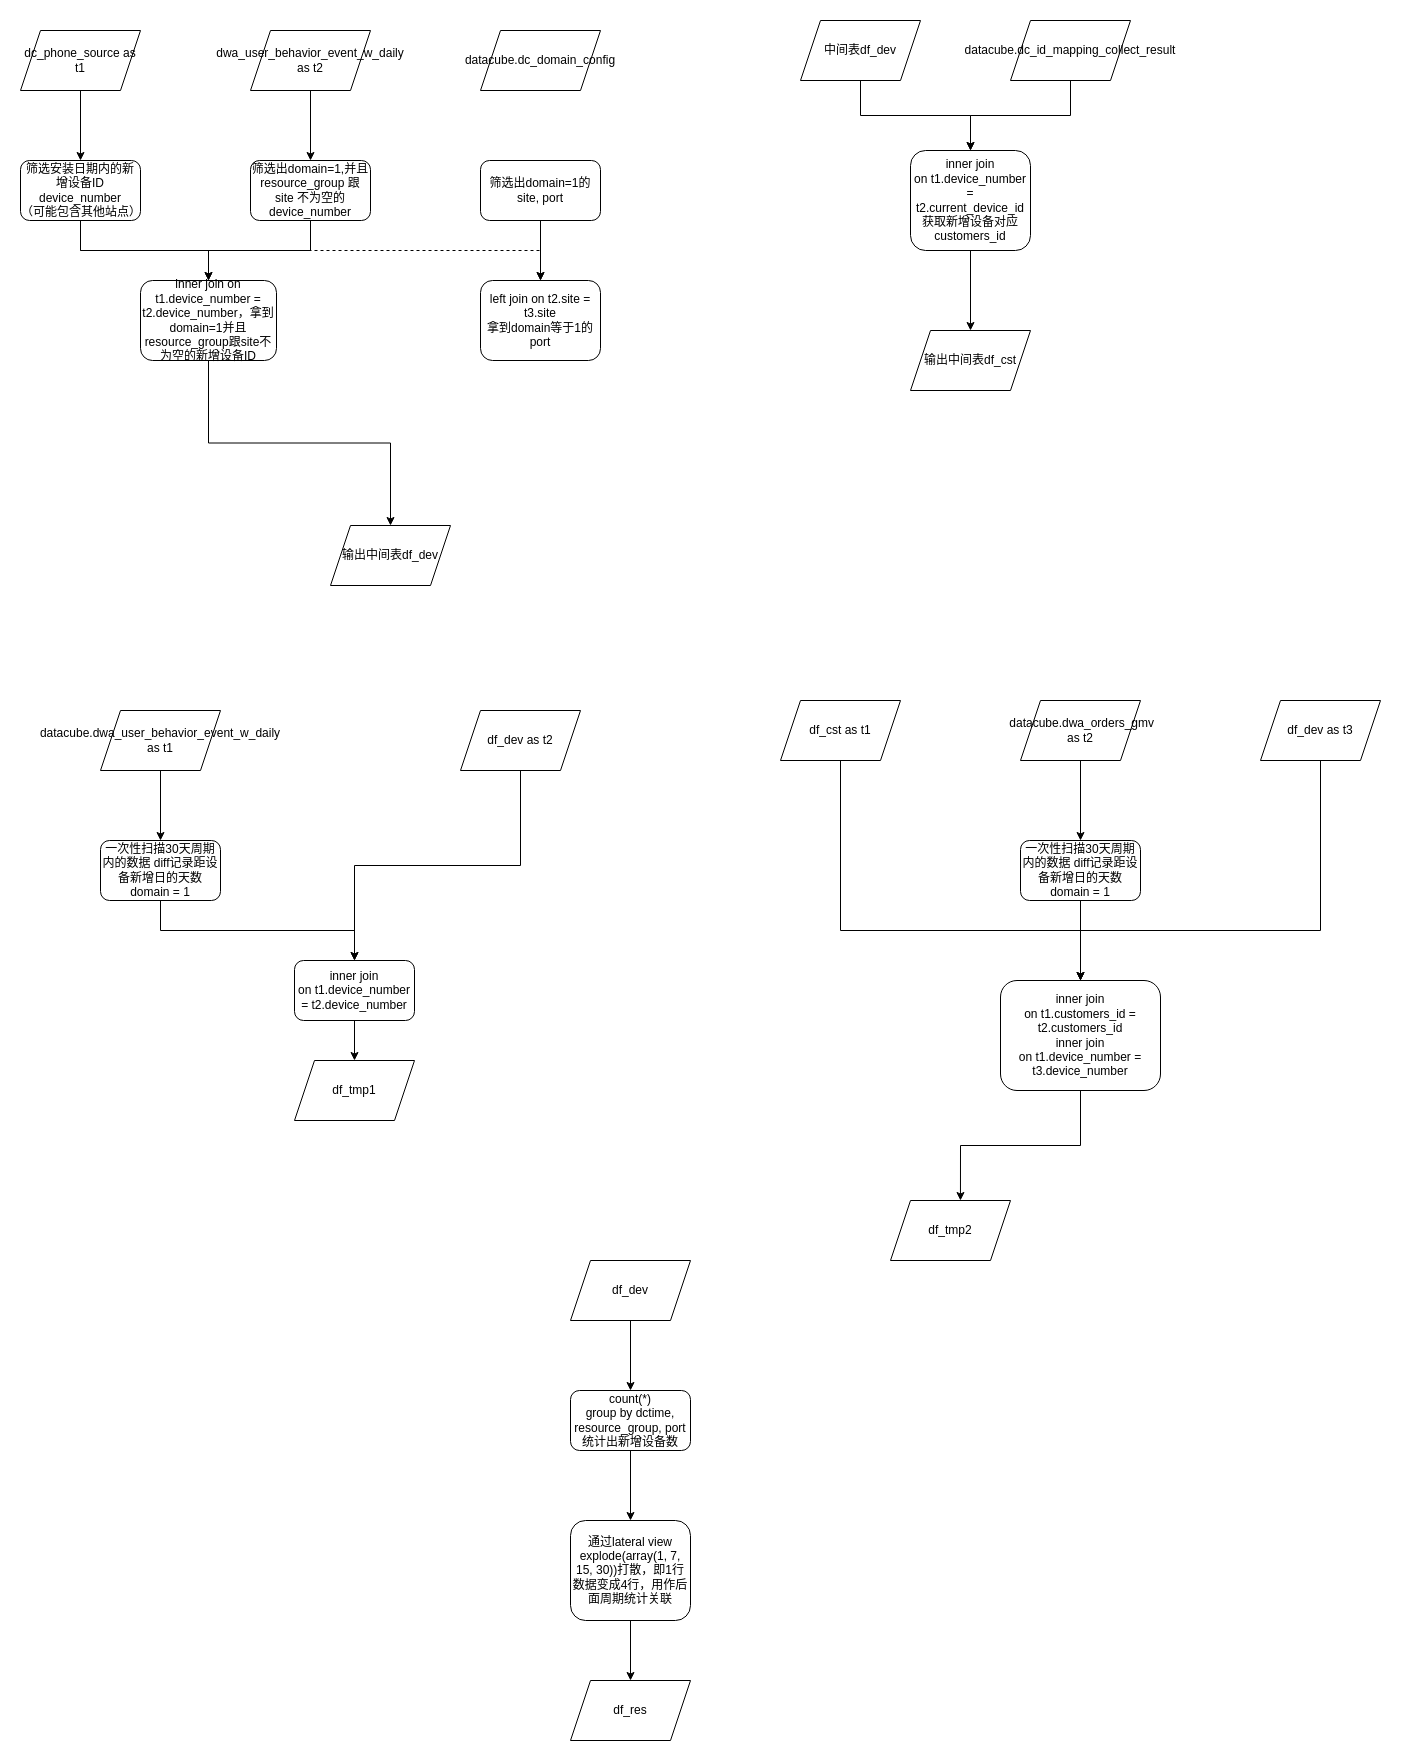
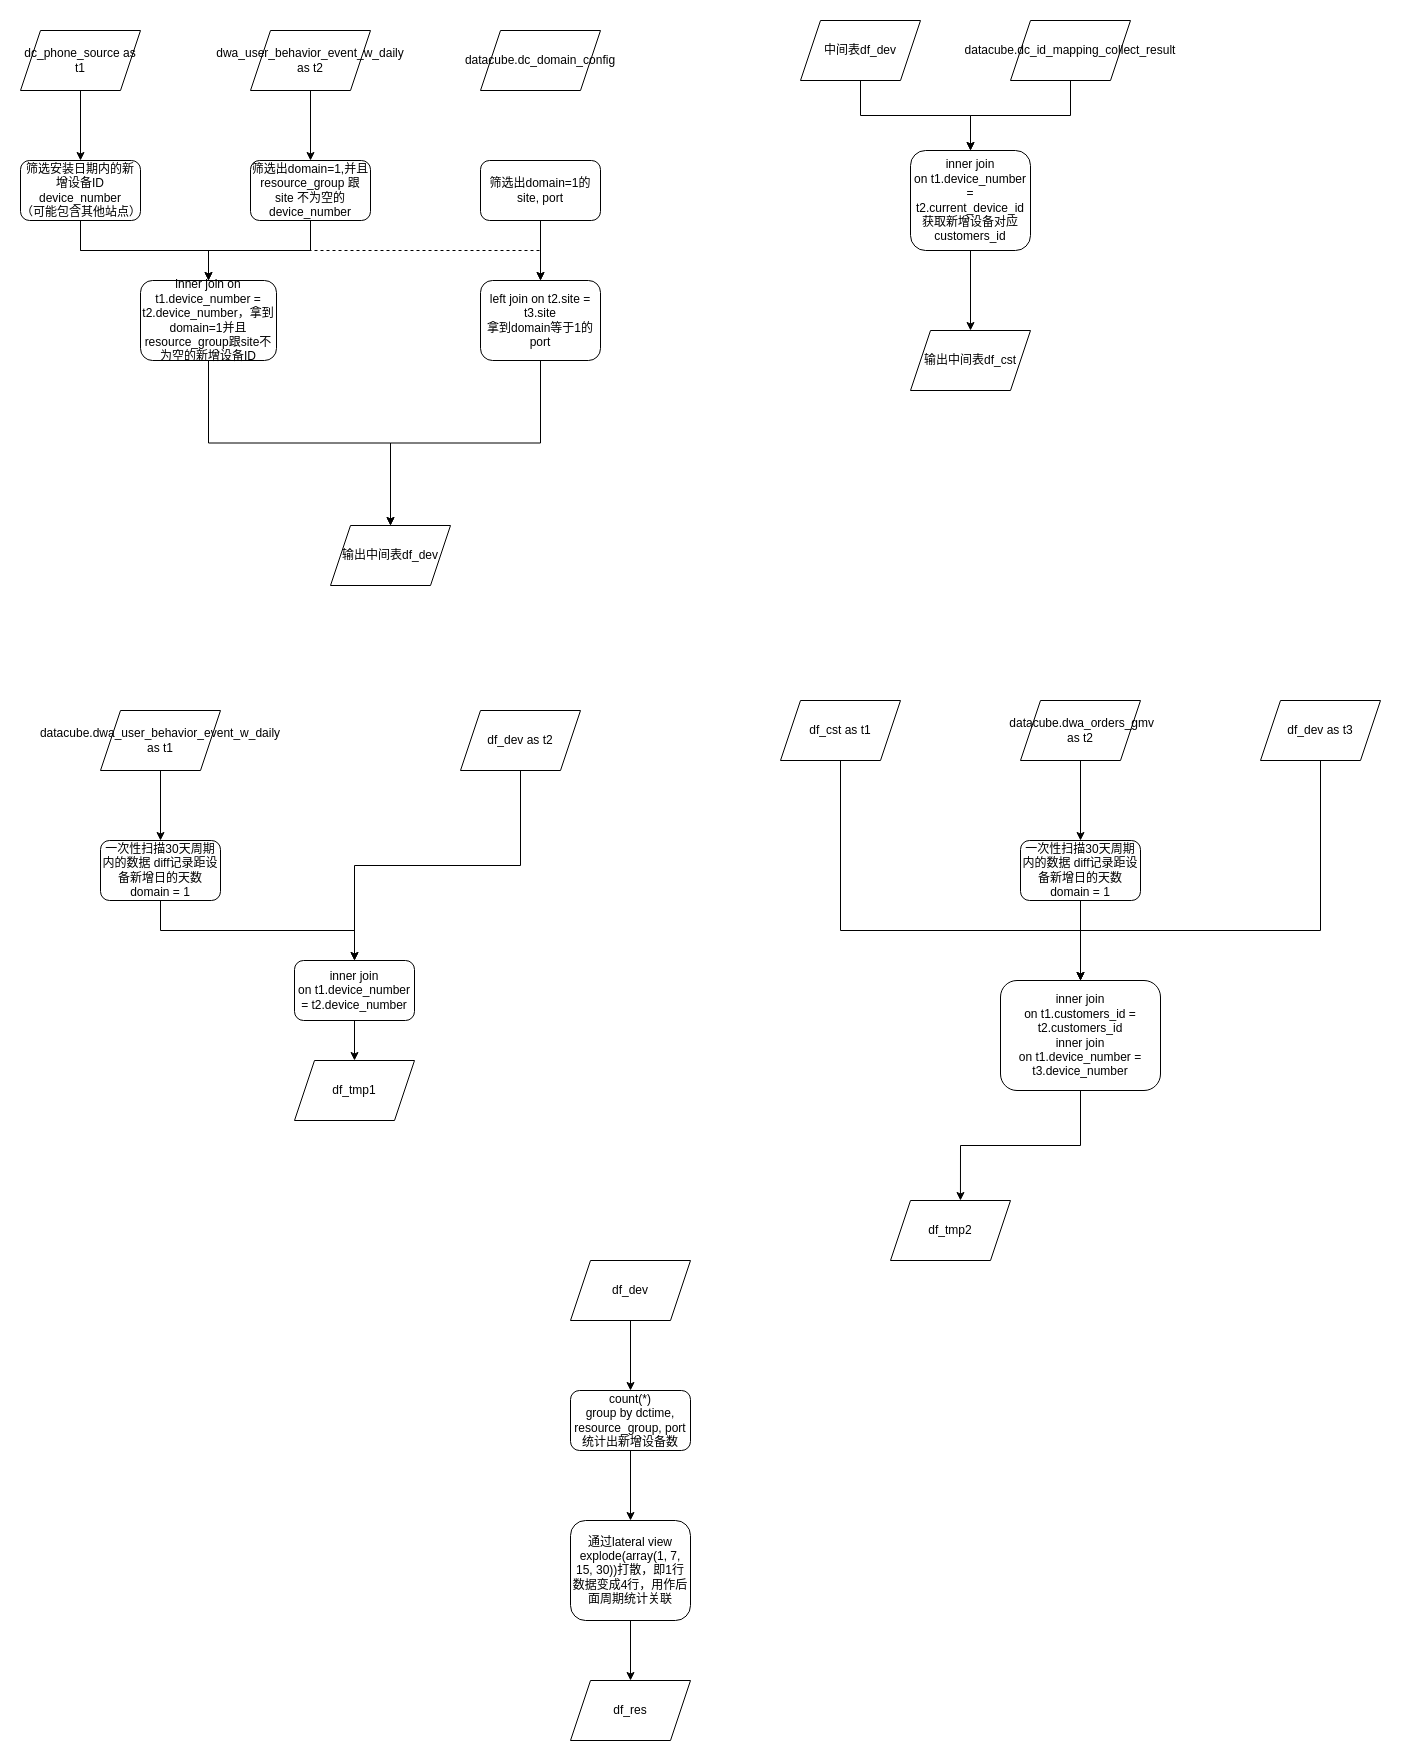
none -> (508, 443)
